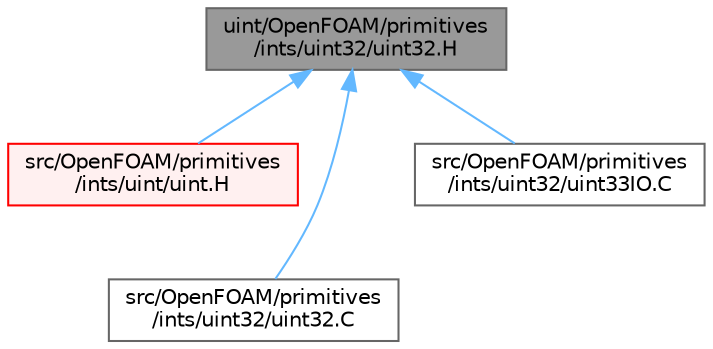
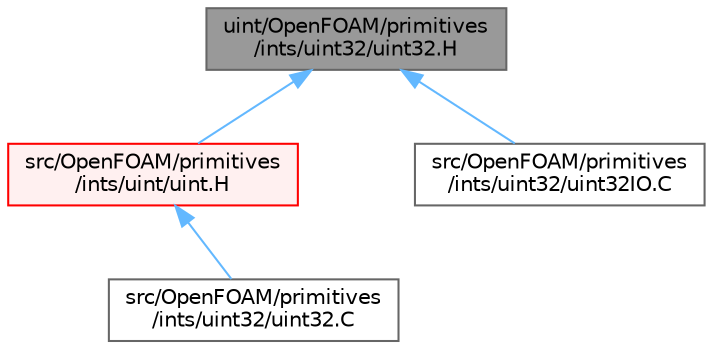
(560, 175) -> (560, 175)
(323, 189) -> (210, 251)
